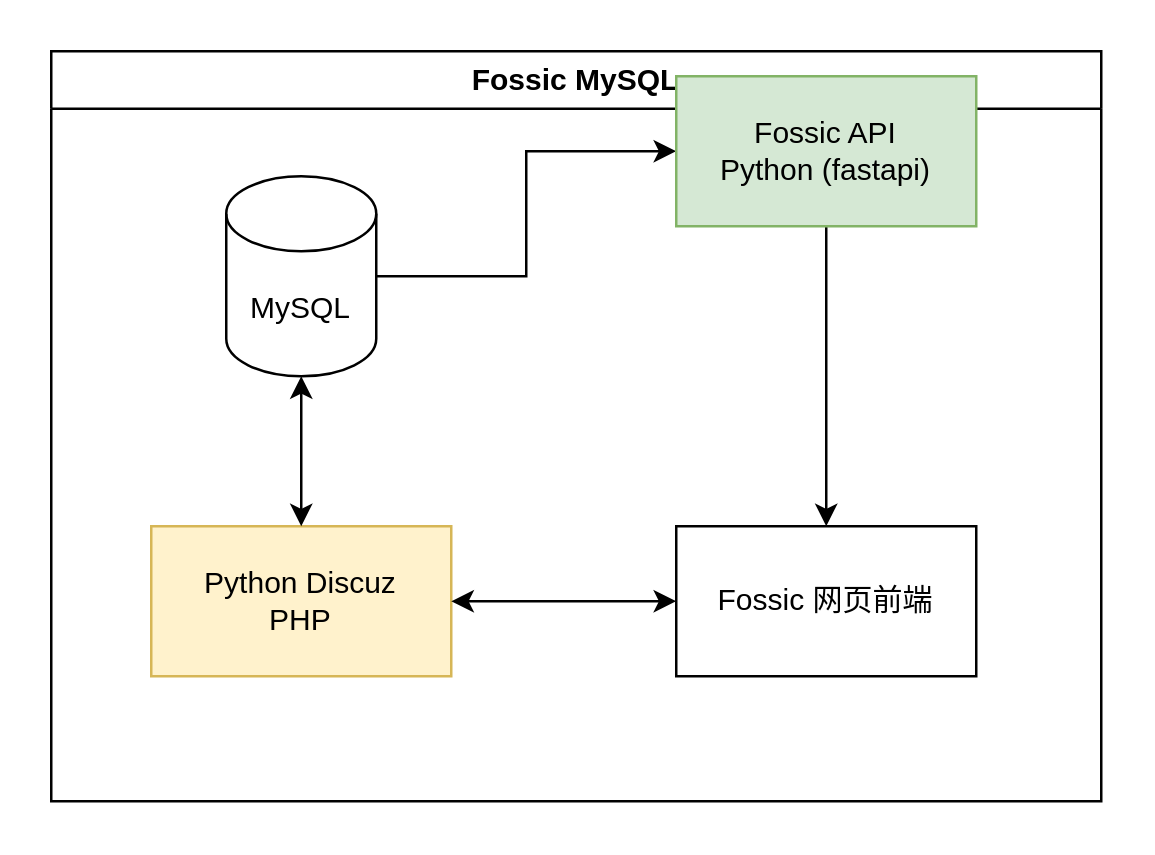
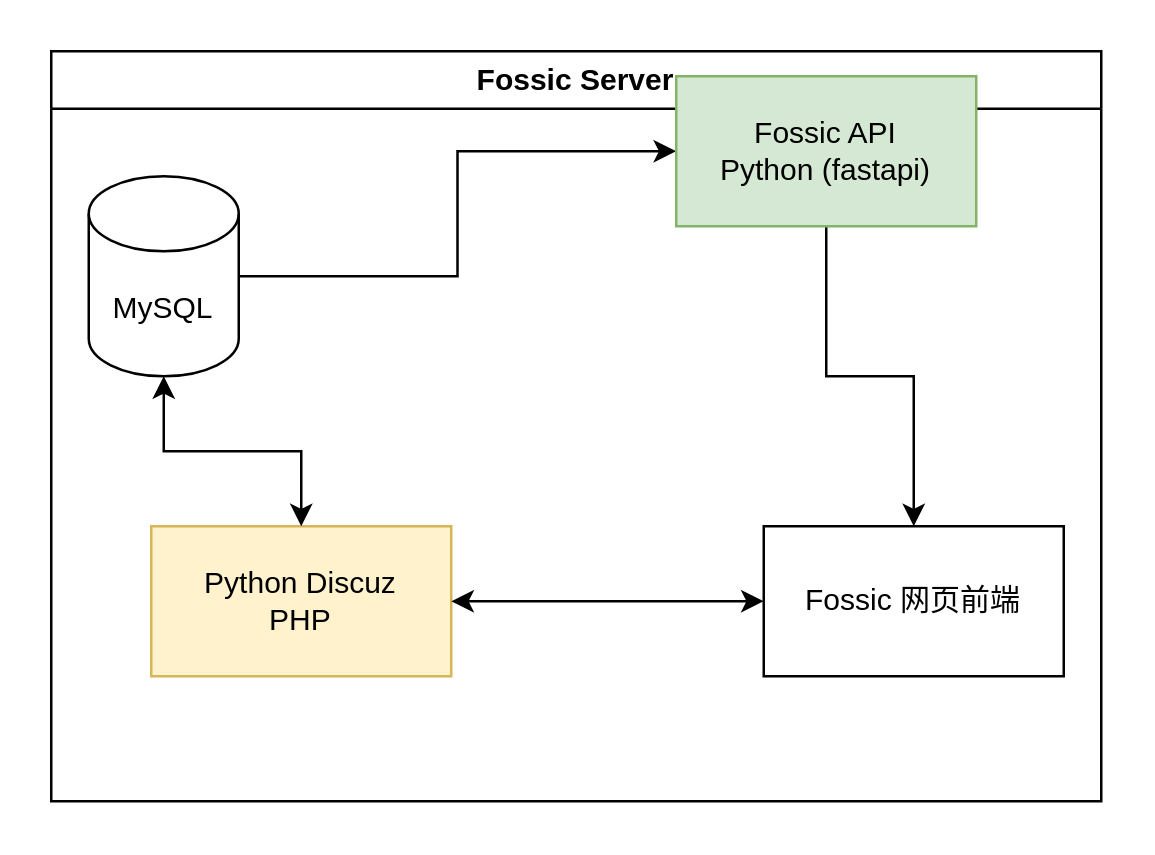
(576, 81) -> (576, 81)
(301, 276) -> (164, 276)
(826, 601) -> (914, 601)
